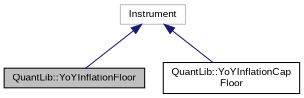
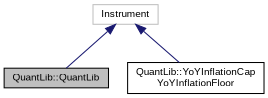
(74, 78) -> (56, 78)
(231, 78) -> (196, 78)
